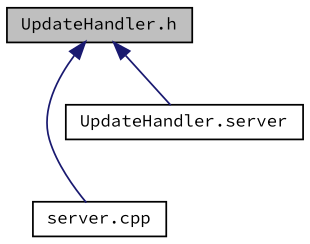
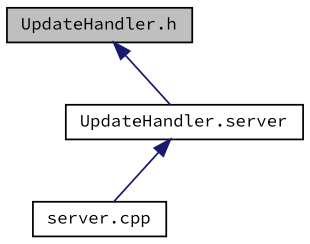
(48, 131) -> (136, 177)
